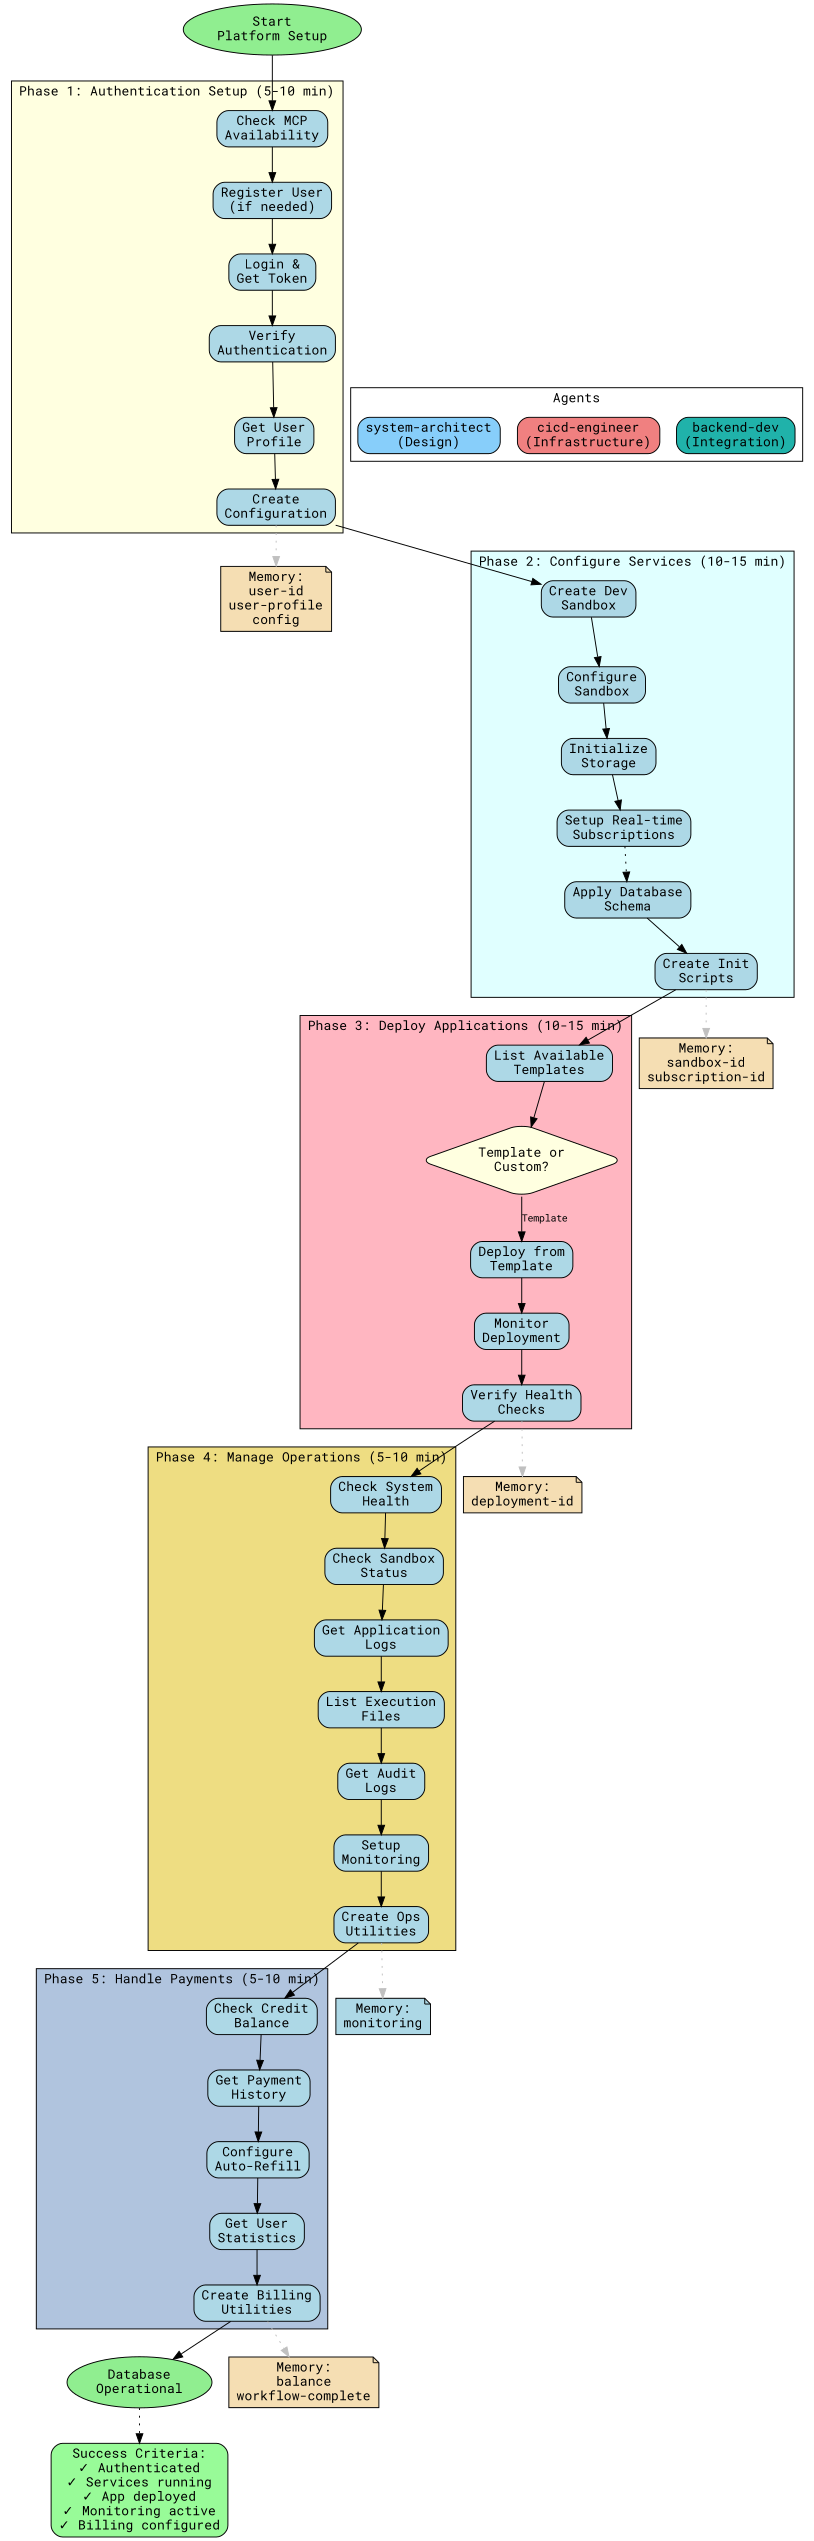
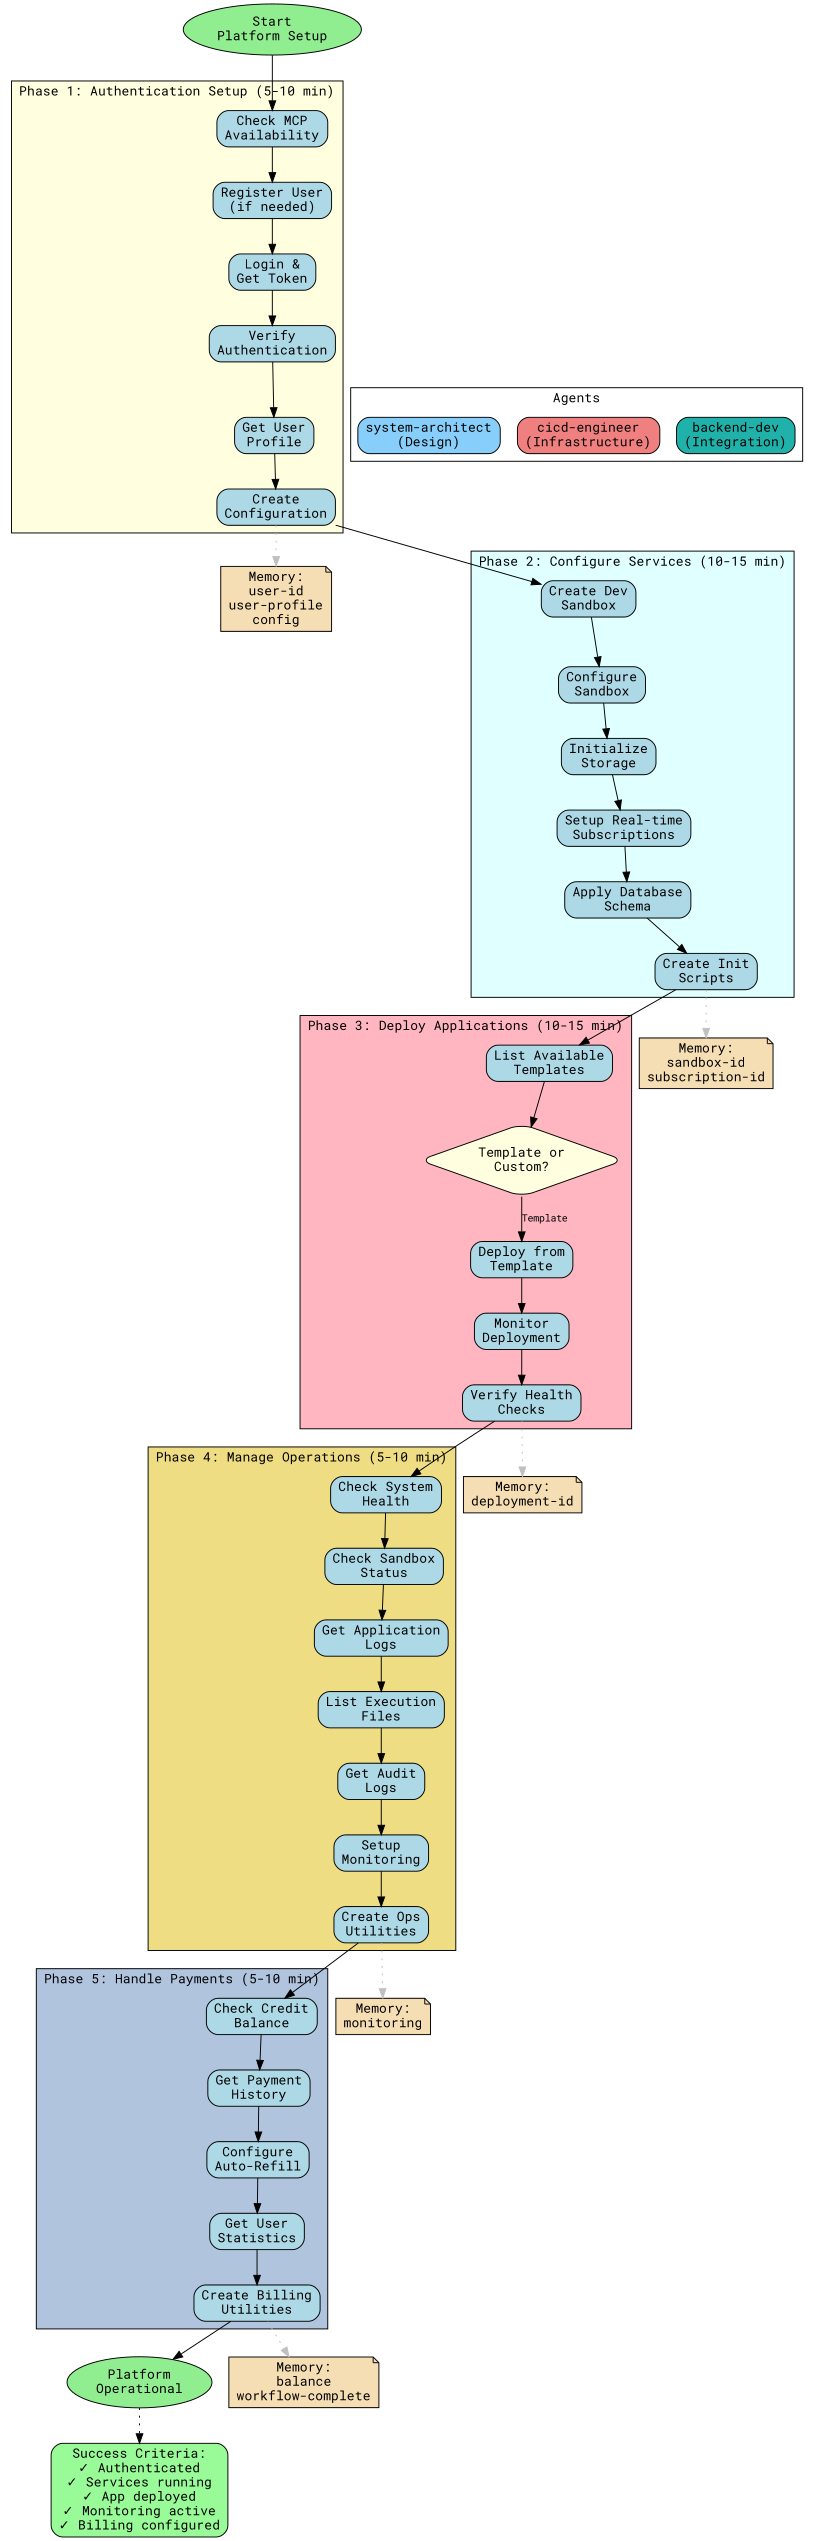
(626, 859) -> (626, 859)
(383, 2016) -> (383, 2016)
(140, 2382) -> (140, 2382)
